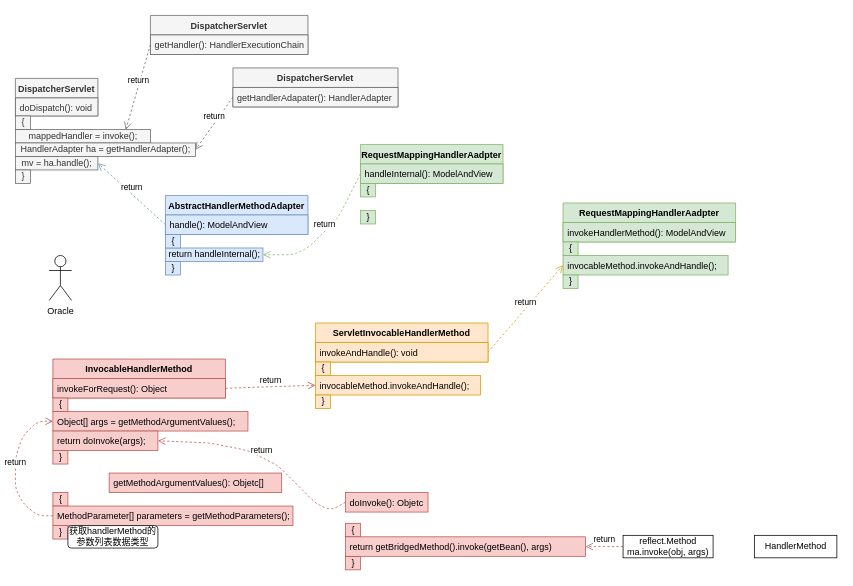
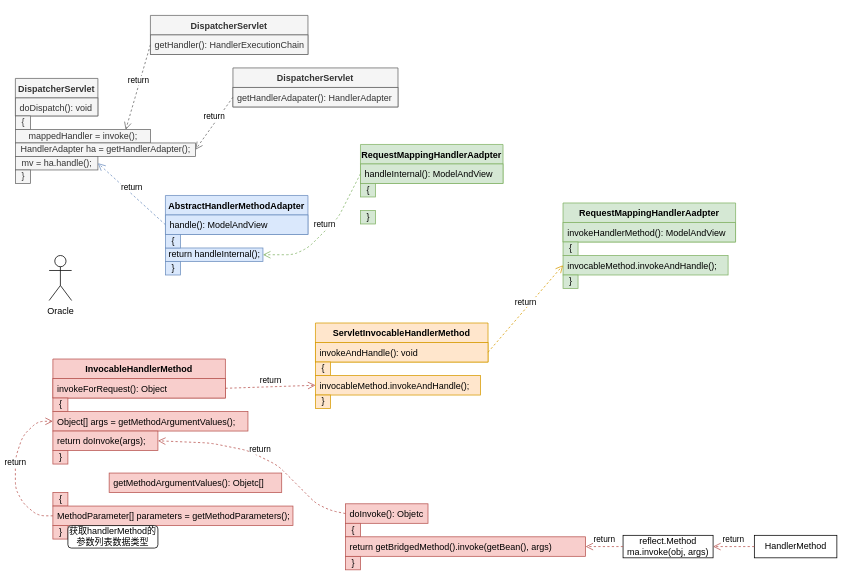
(387, 502) -> (387, 513)
none -> (735, 546)
